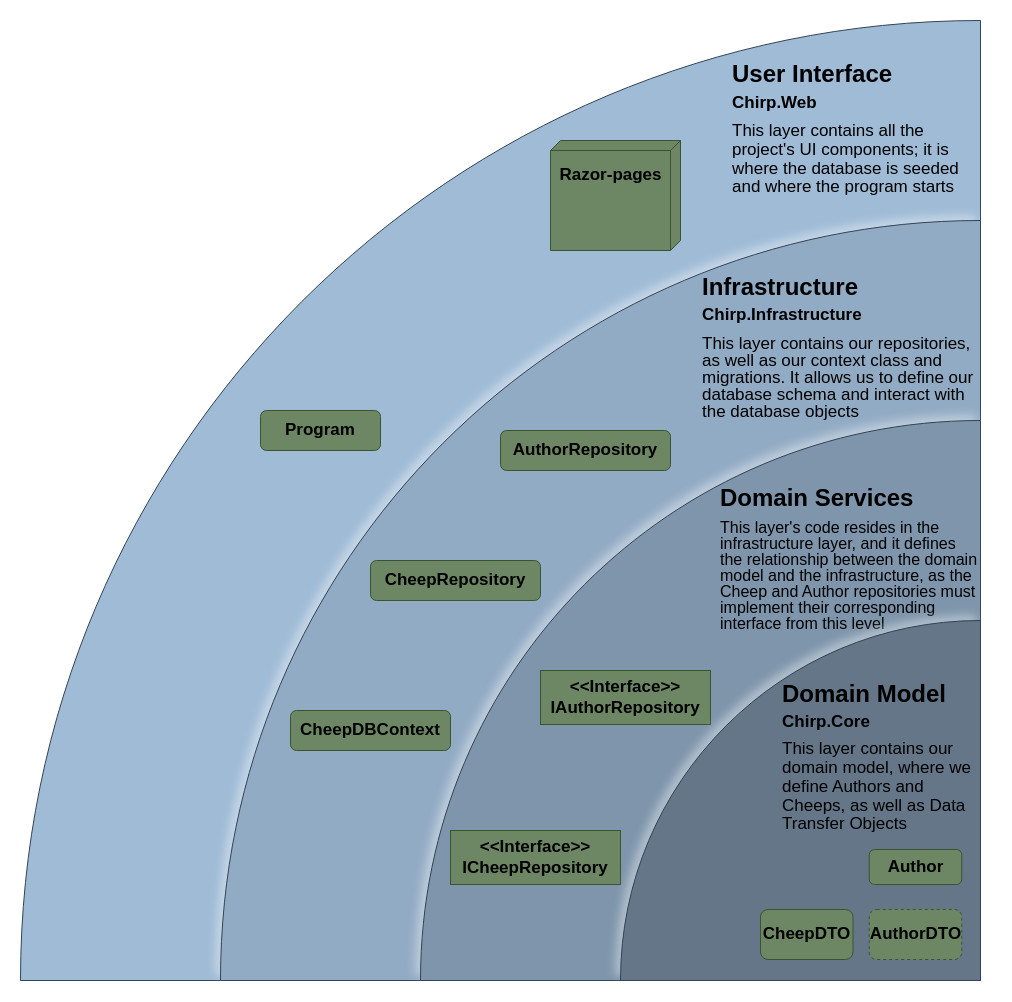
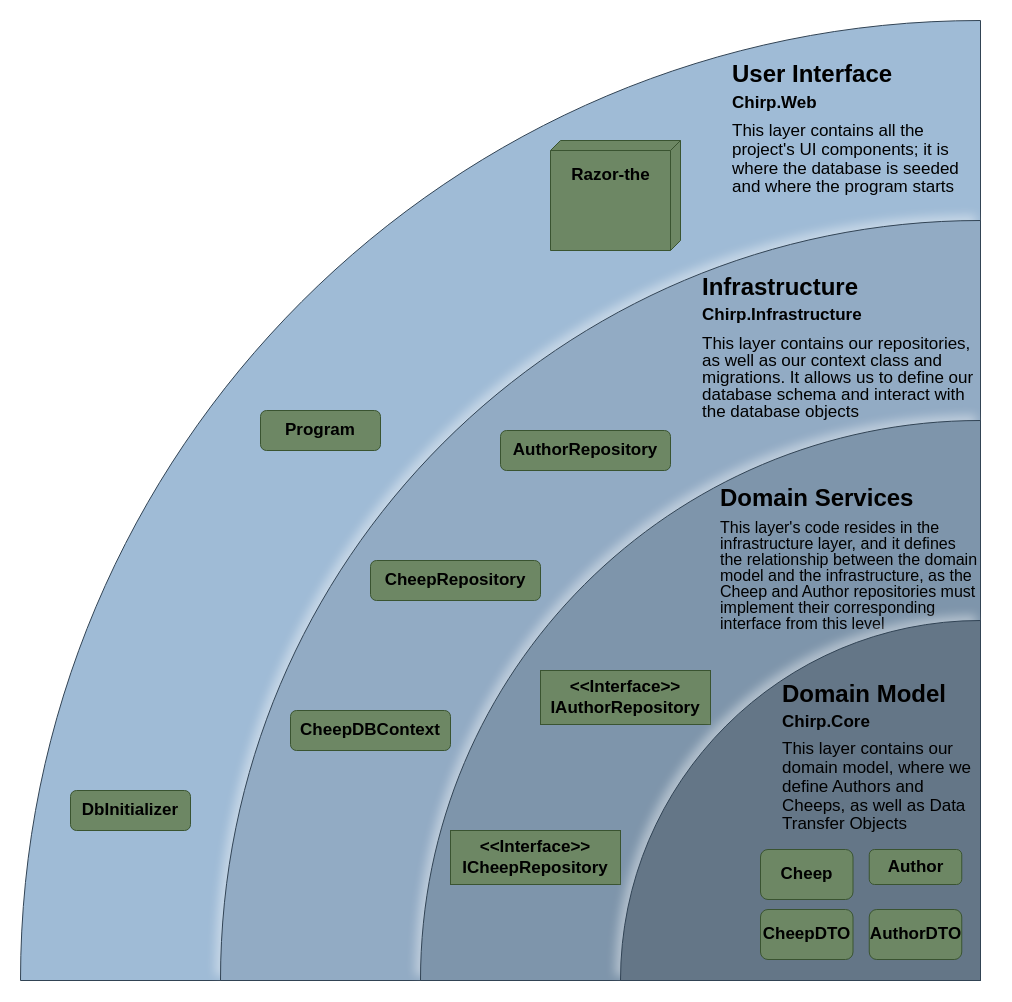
(611, 176) -> (611, 176)
none -> (131, 811)
none -> (807, 875)
(916, 935) -> (916, 935)
